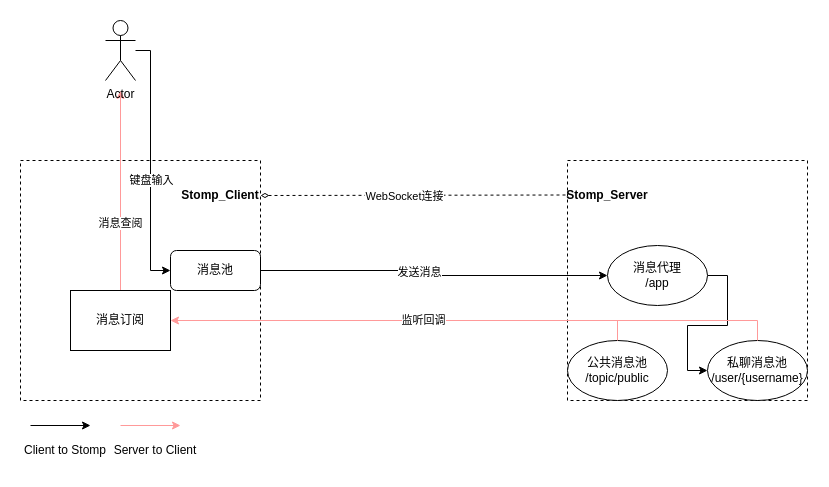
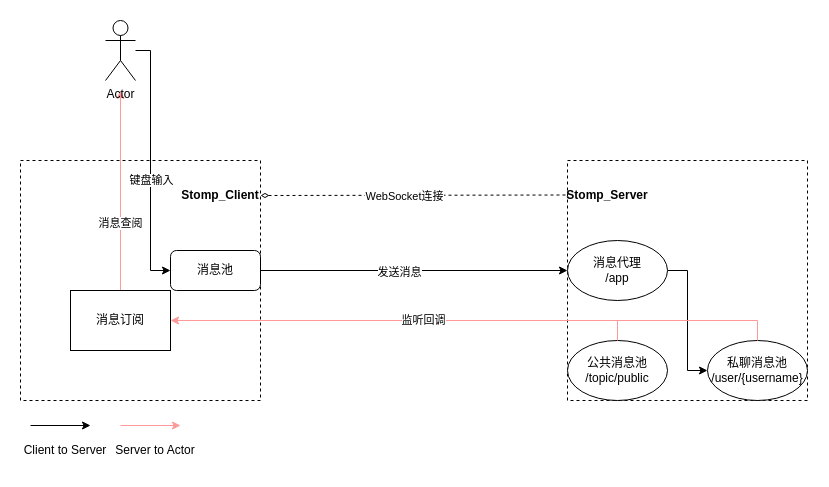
(658, 276) -> (618, 271)
(66, 451) -> (66, 451)
(156, 451) -> (156, 451)
